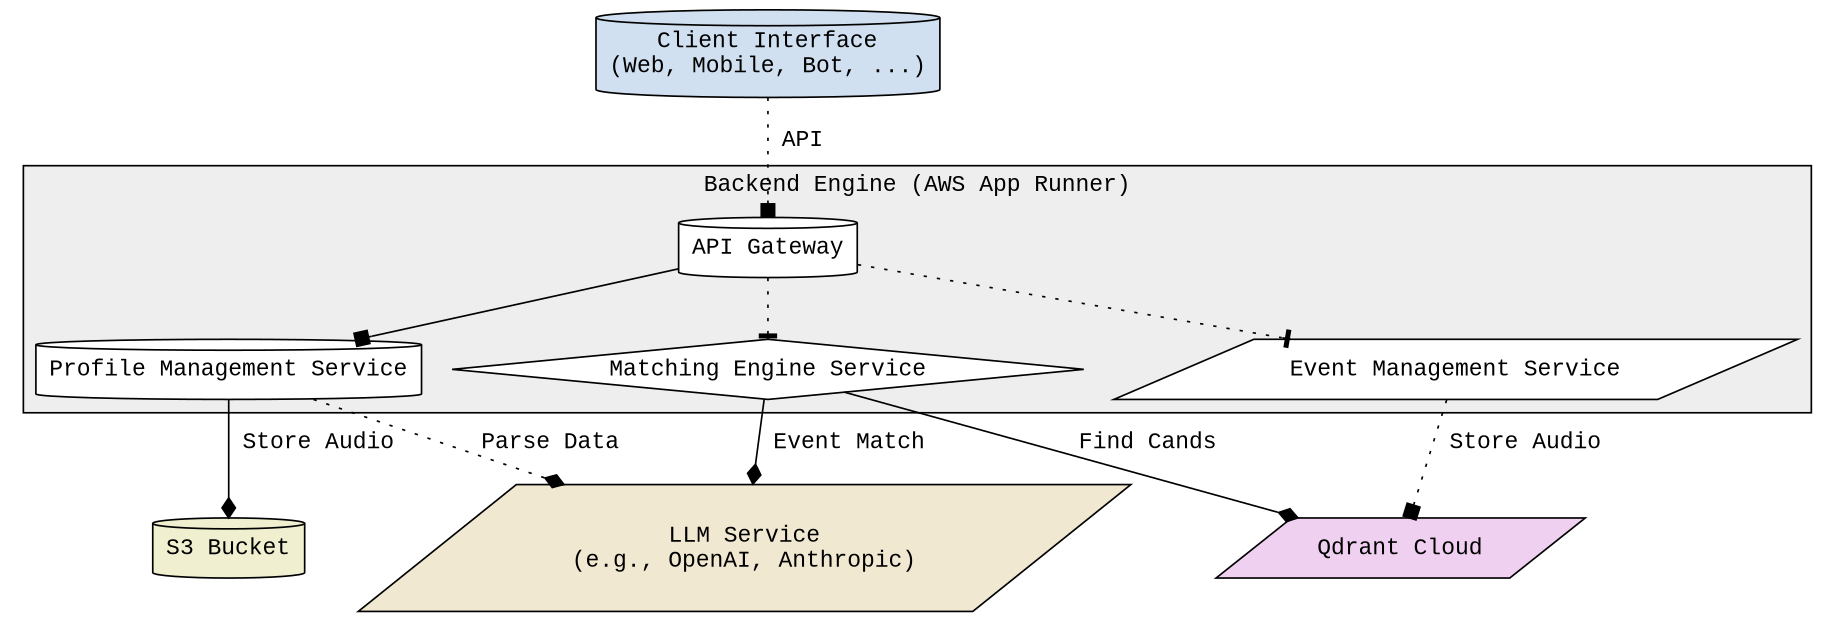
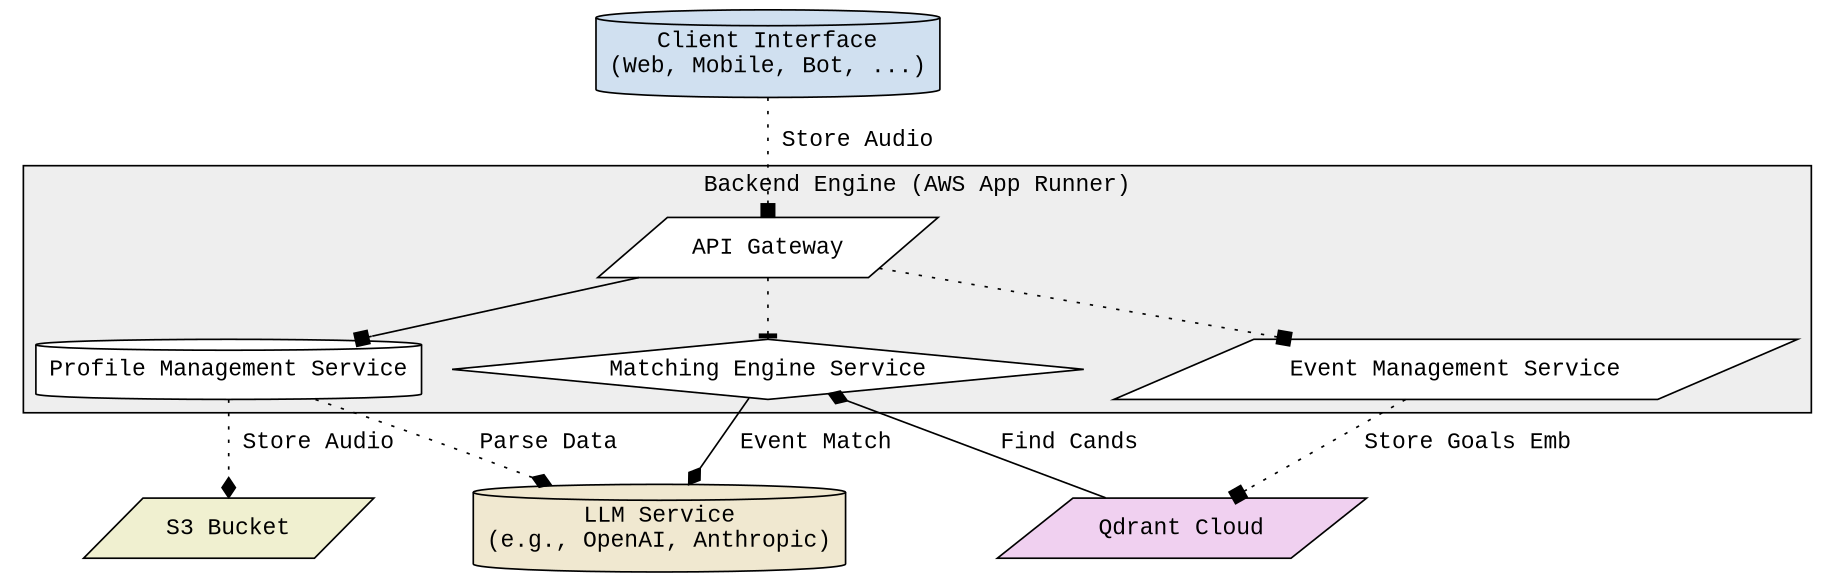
(796, 140) -> (851, 140)
(768, 247) -> (768, 247)
(1070, 301) -> (1077, 302)
(1519, 442) -> (1462, 442)
(229, 449) -> (229, 439)
(1061, 452) -> (977, 449)
(229, 548) -> (229, 528)
(745, 548) -> (659, 528)
